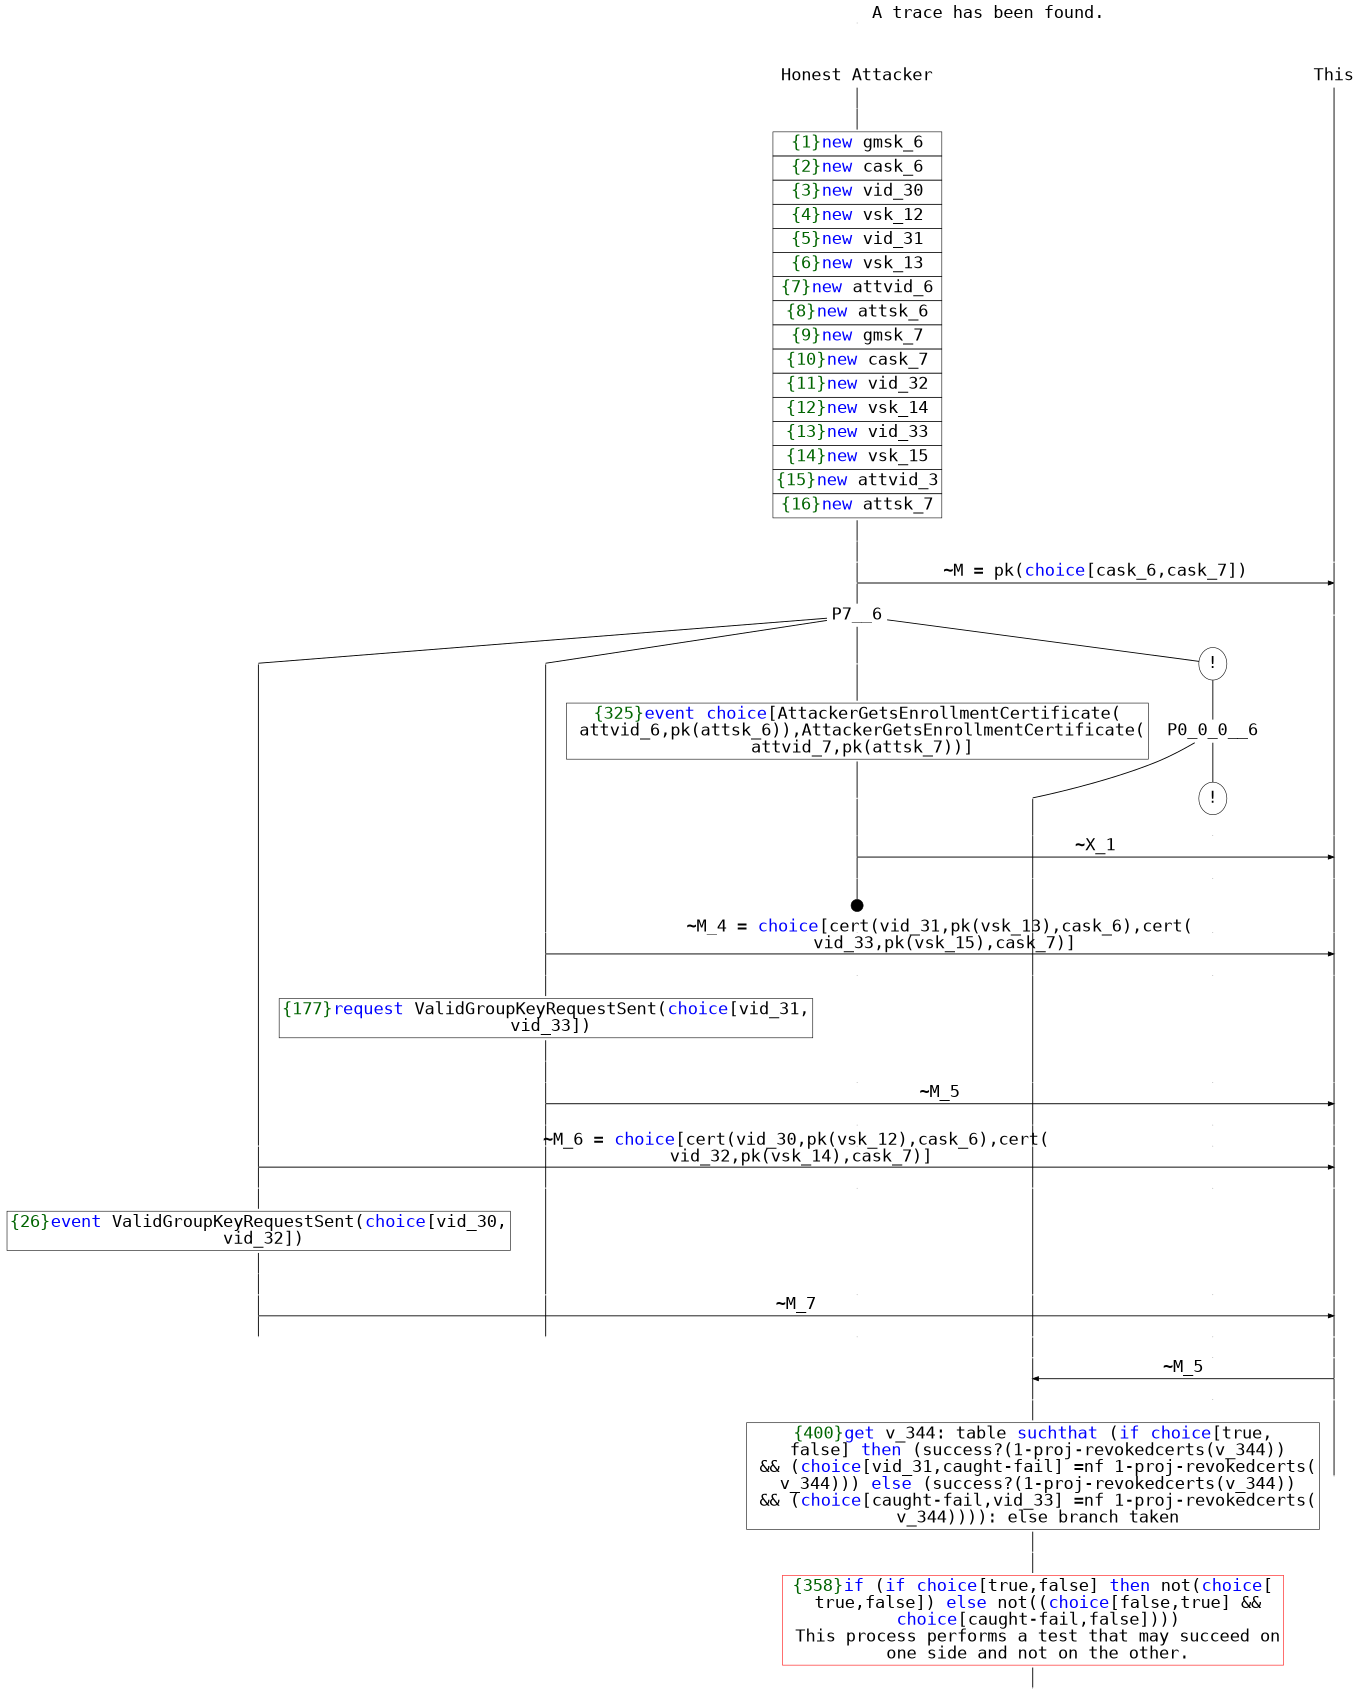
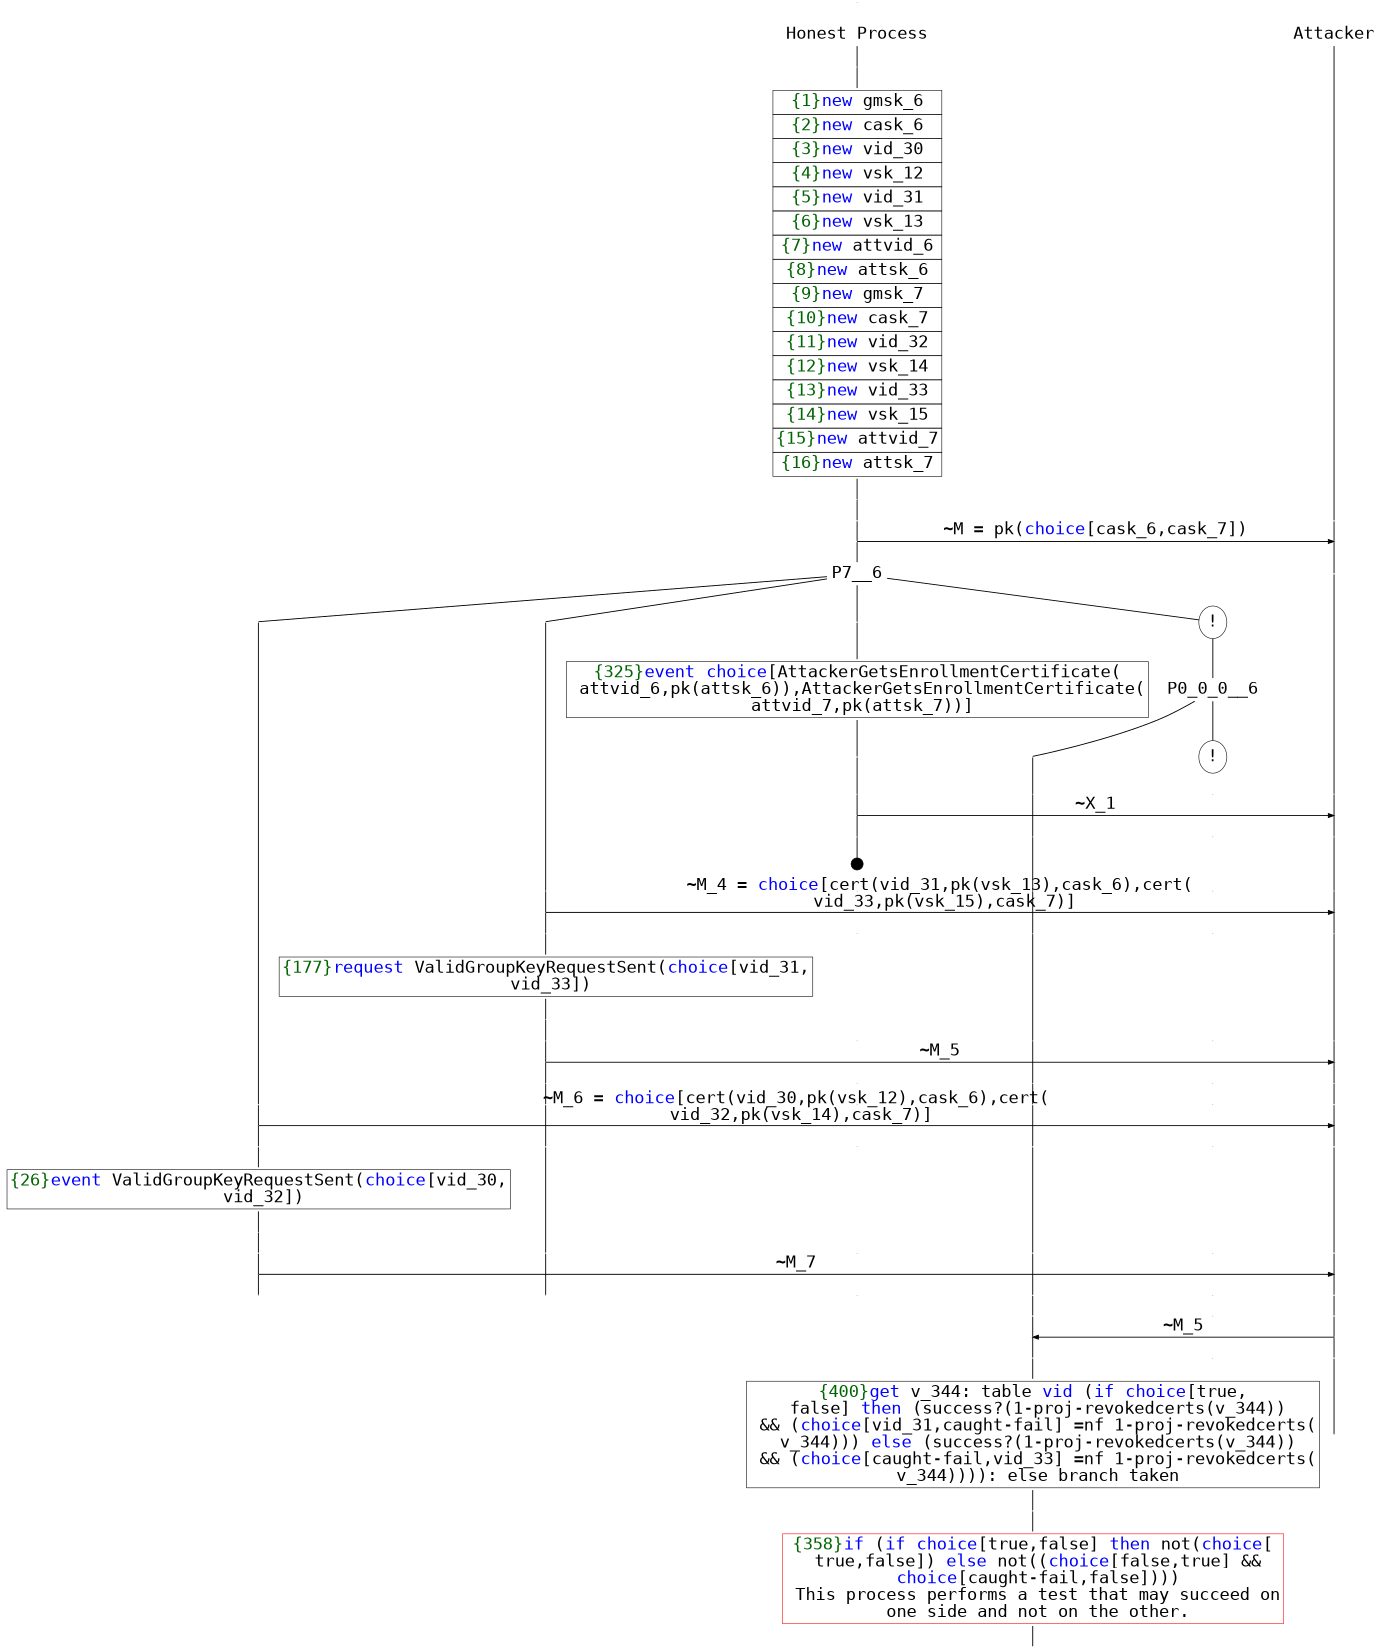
(988, 23) -> none
(857, 76) -> (857, 35)
(1334, 76) -> (1334, 35)
(898, 480) -> (898, 439)
(1058, 1433) -> (1058, 1392)
